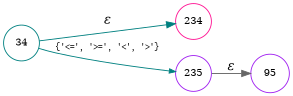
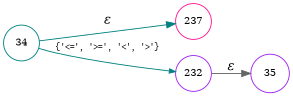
(194, 22) -> (194, 22)
(194, 73) -> (194, 73)
(270, 73) -> (270, 73)
